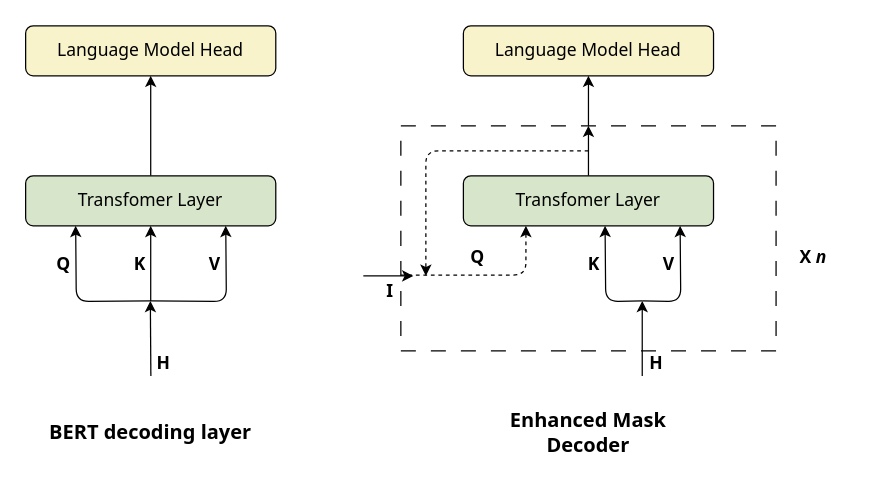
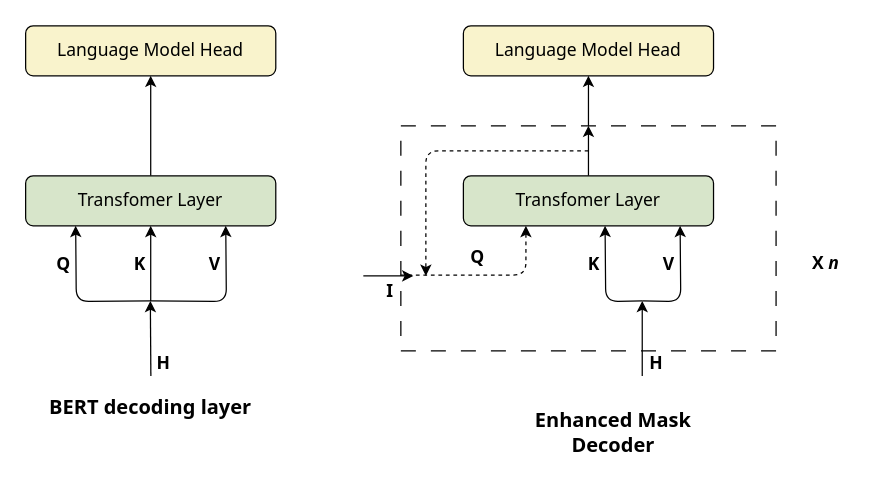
(813, 257) -> (826, 263)
(151, 432) -> (151, 407)
(588, 432) -> (613, 432)
